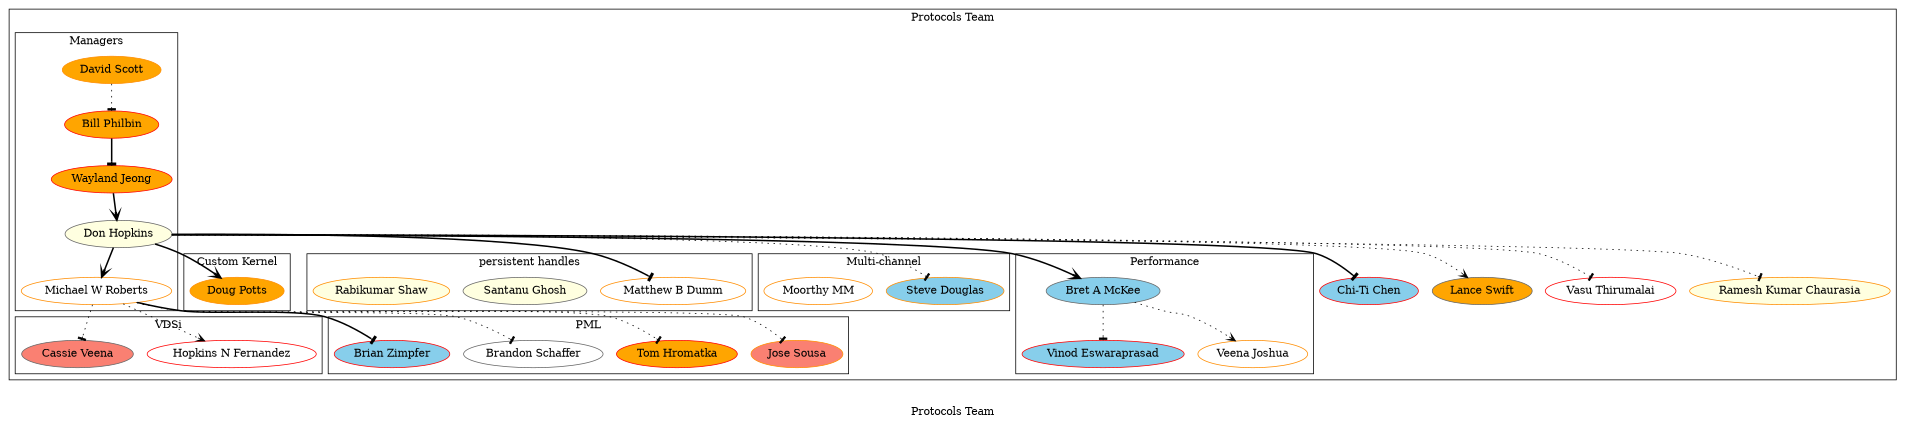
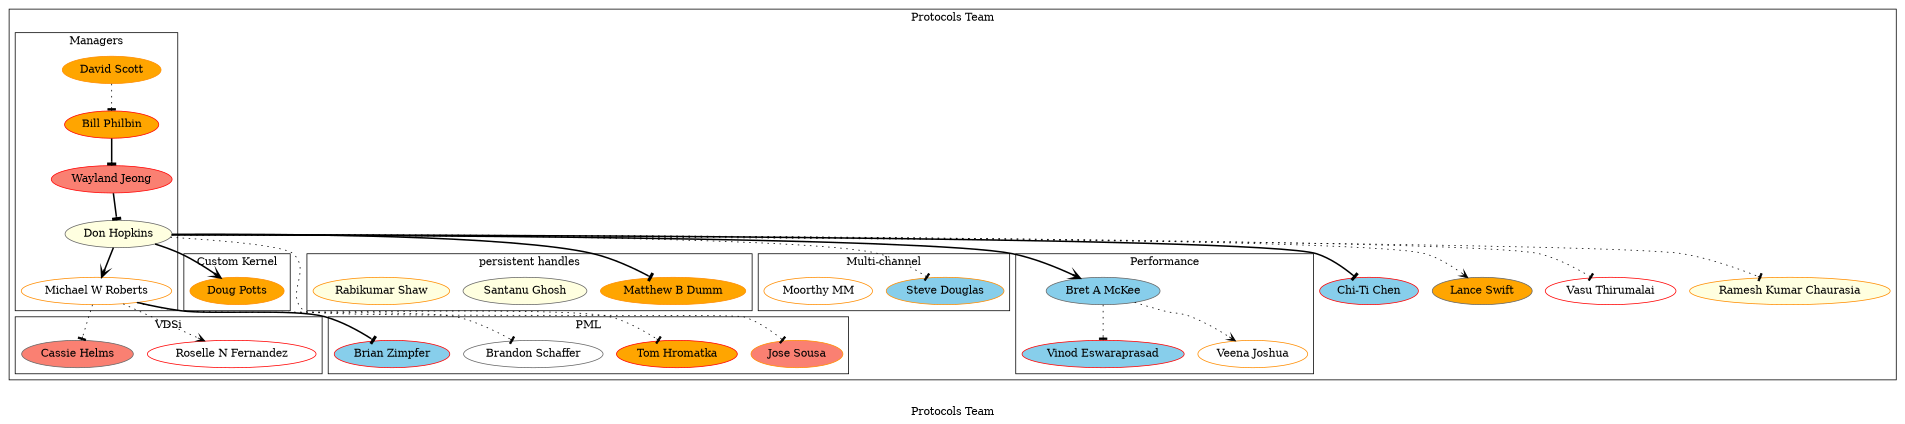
(112, 179) -> (112, 179)
(115, 205) -> (115, 205)
(673, 291) -> (673, 291)
(461, 312) -> (297, 294)
(77, 354) -> (77, 354)
(232, 354) -> (232, 354)
